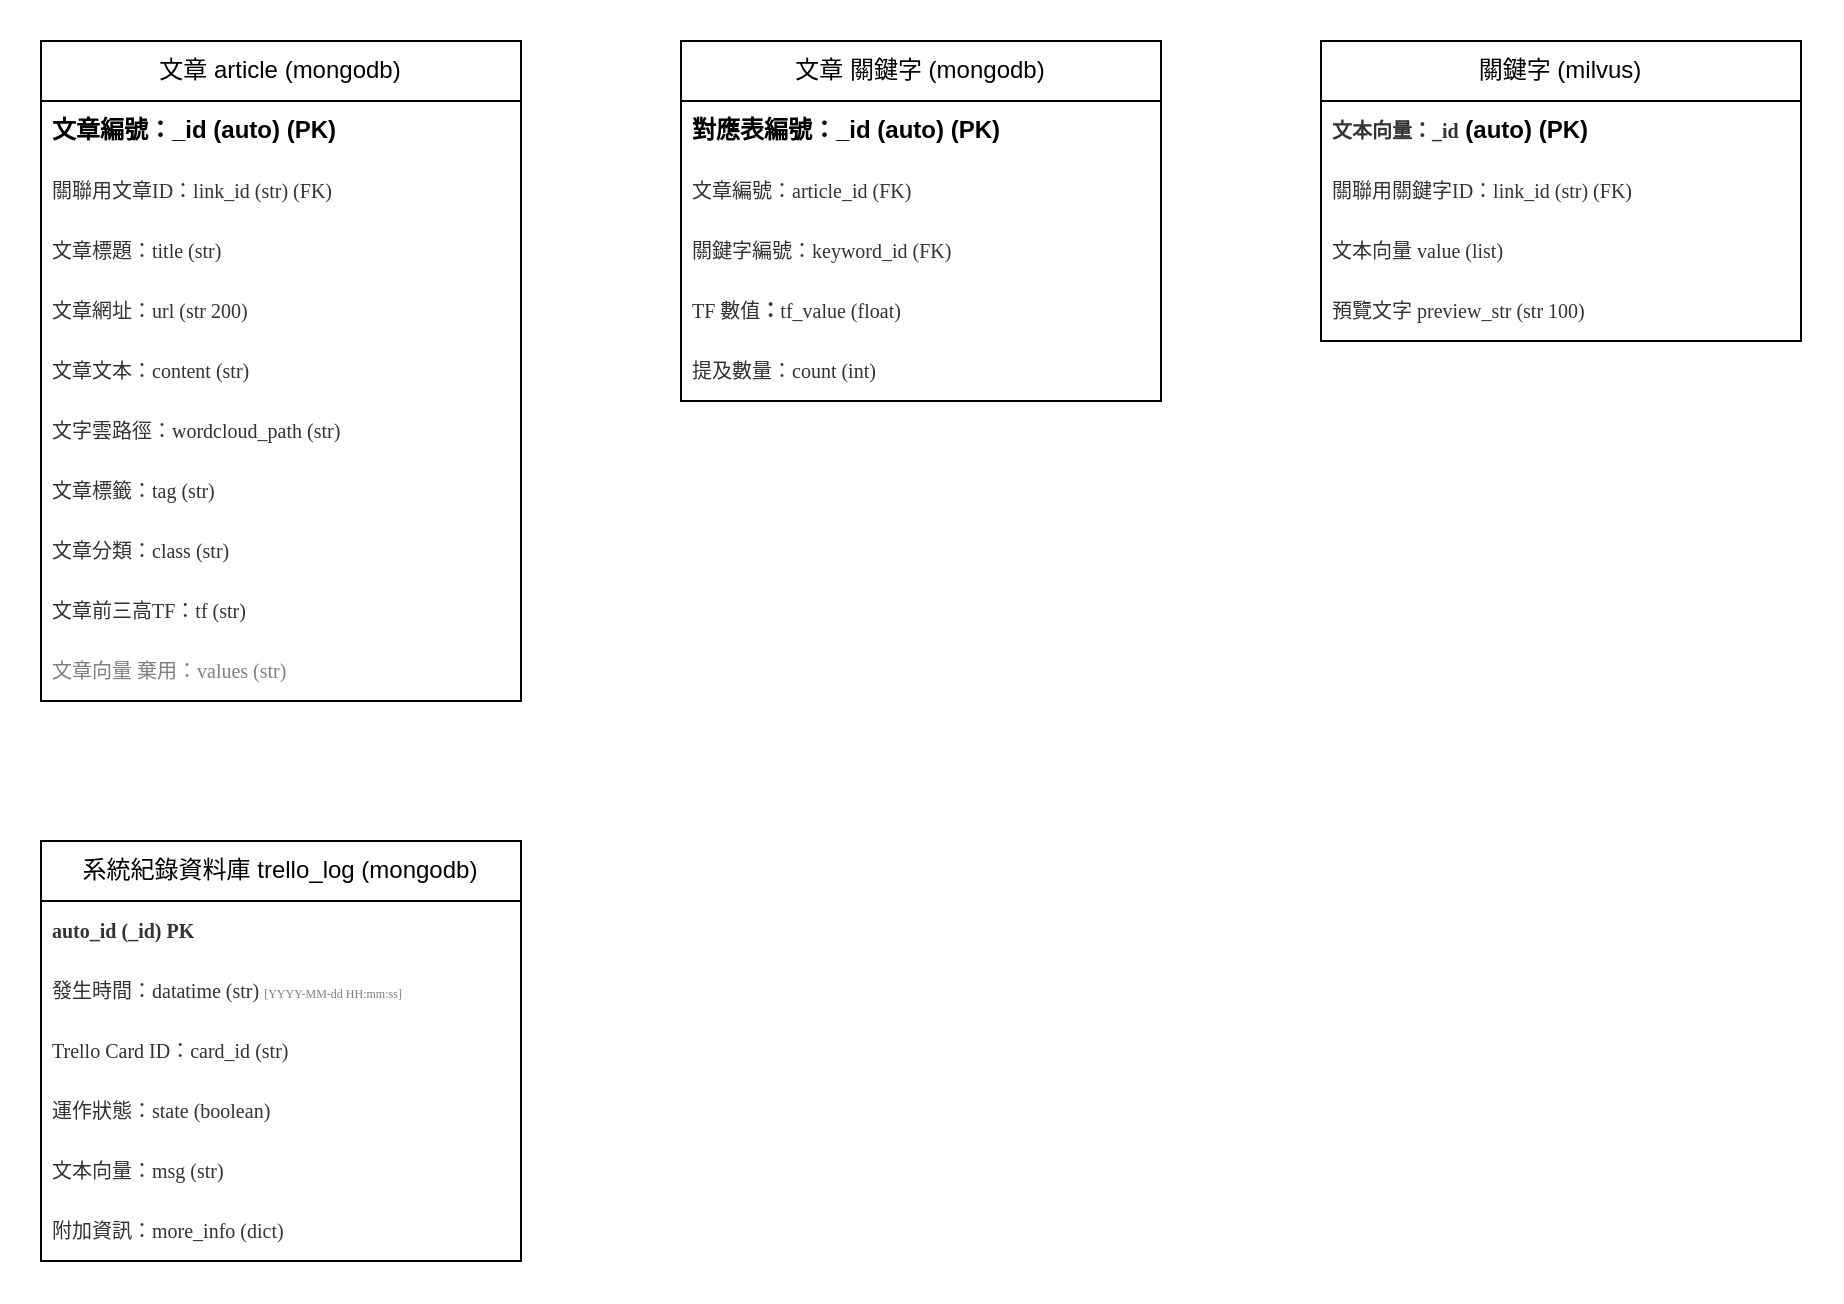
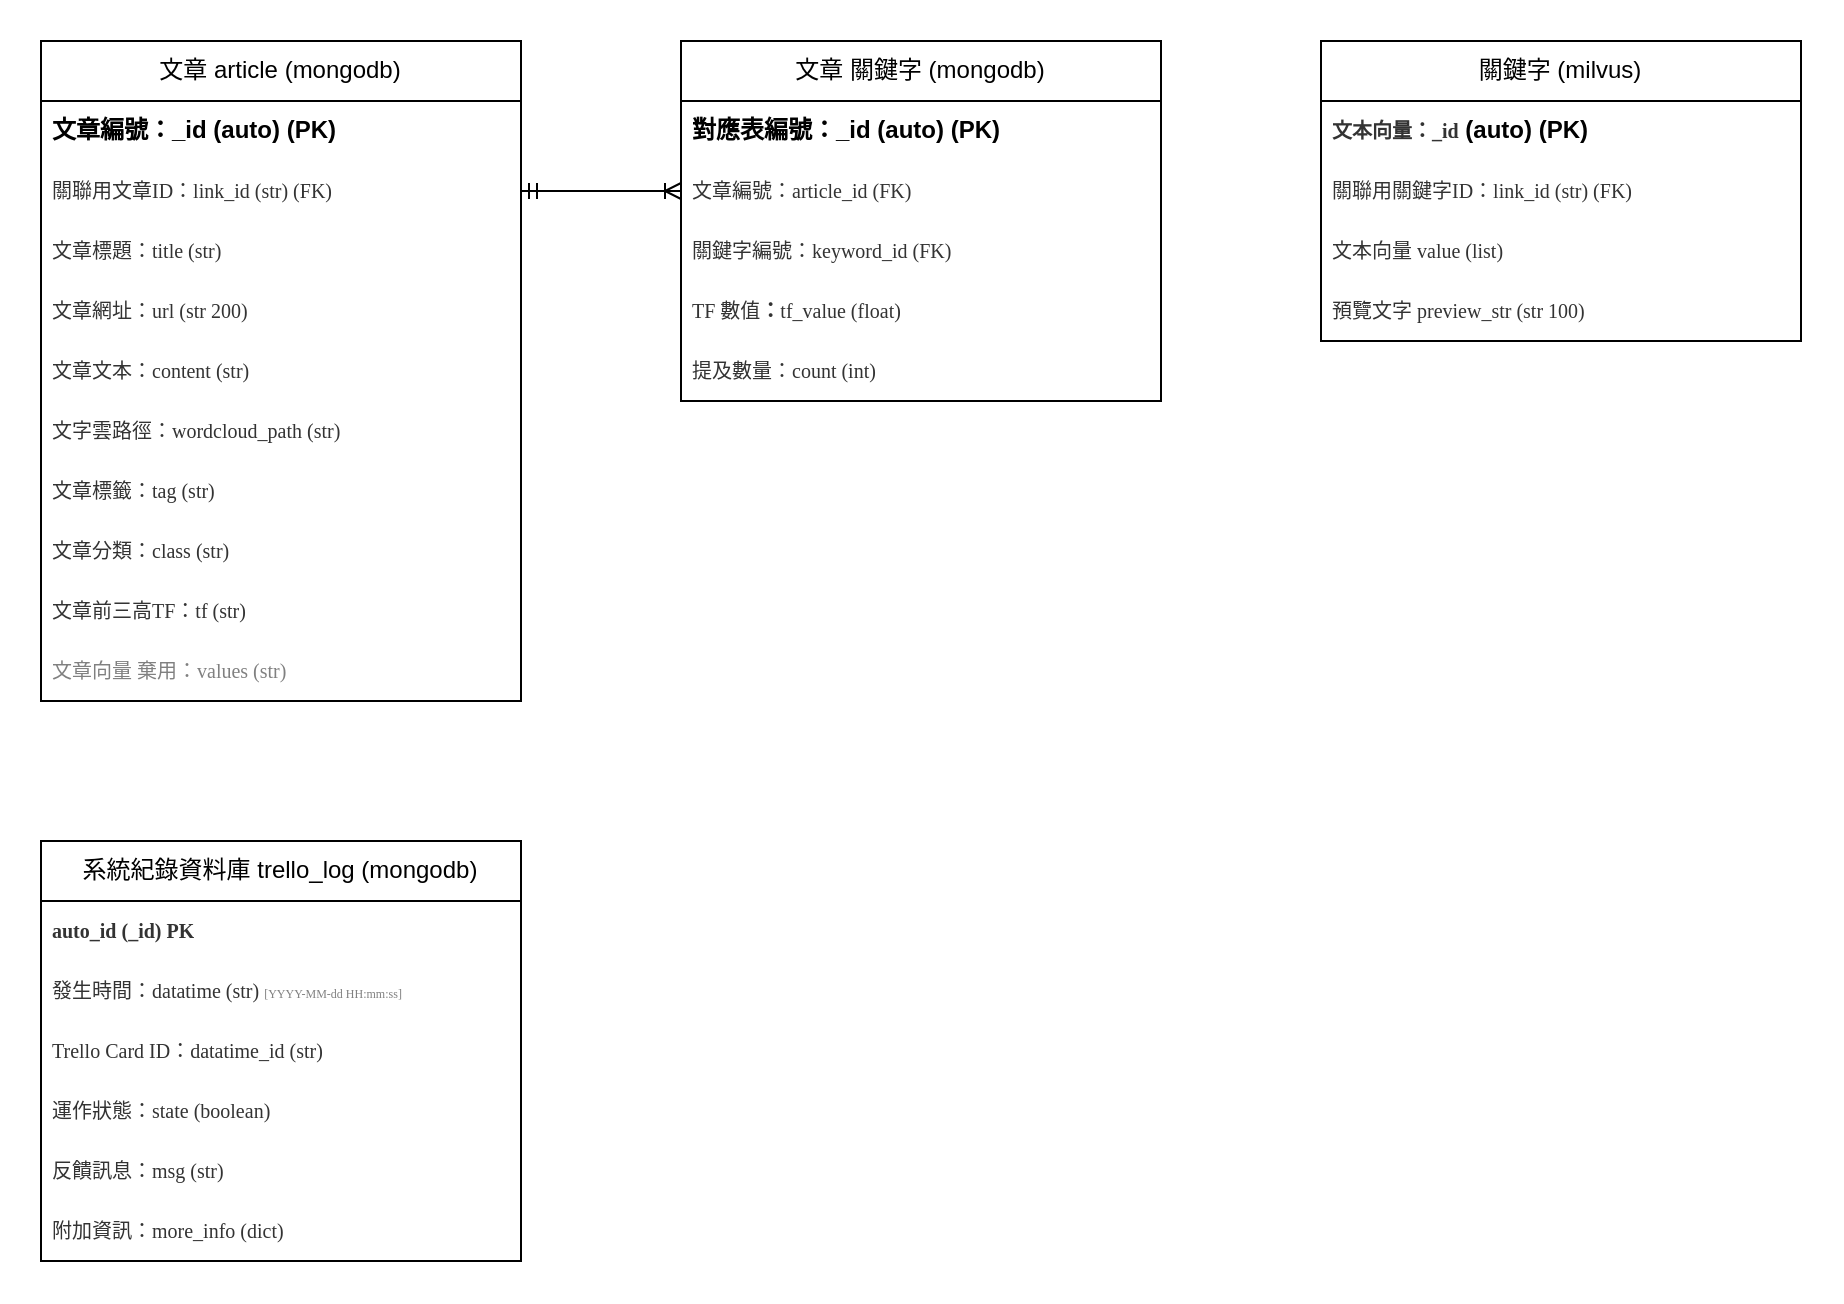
none -> (601, 191)
(231, 1051) -> (255, 1051)
(173, 1171) -> (173, 1171)
